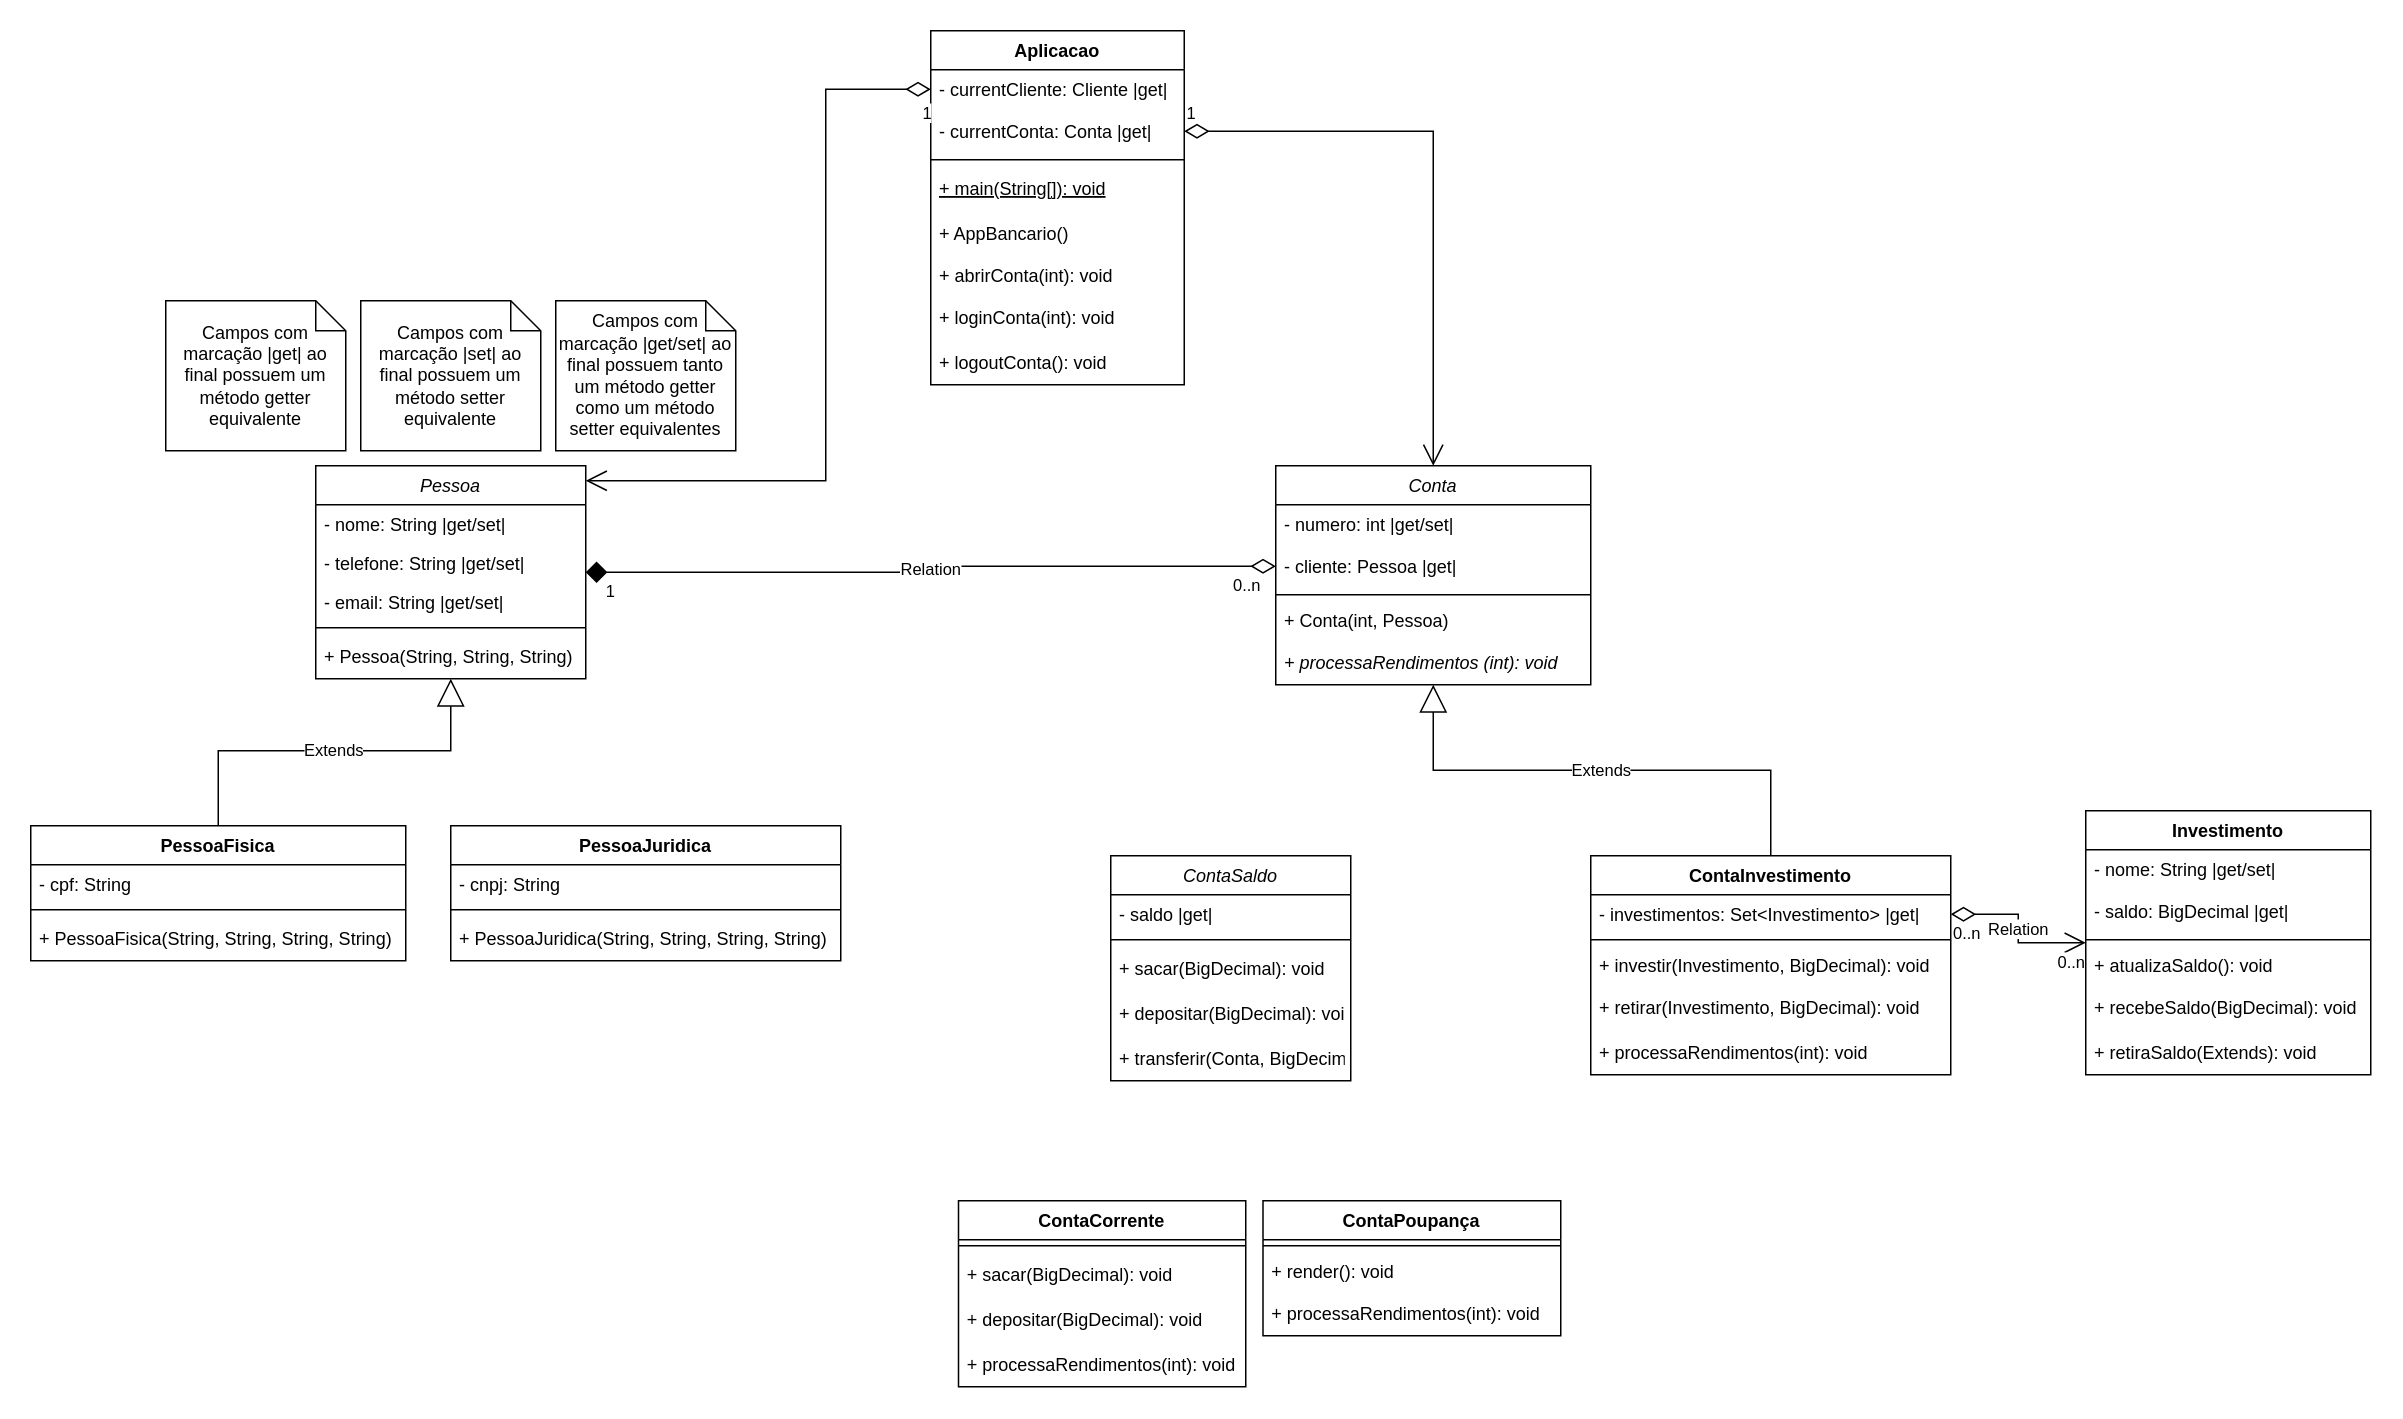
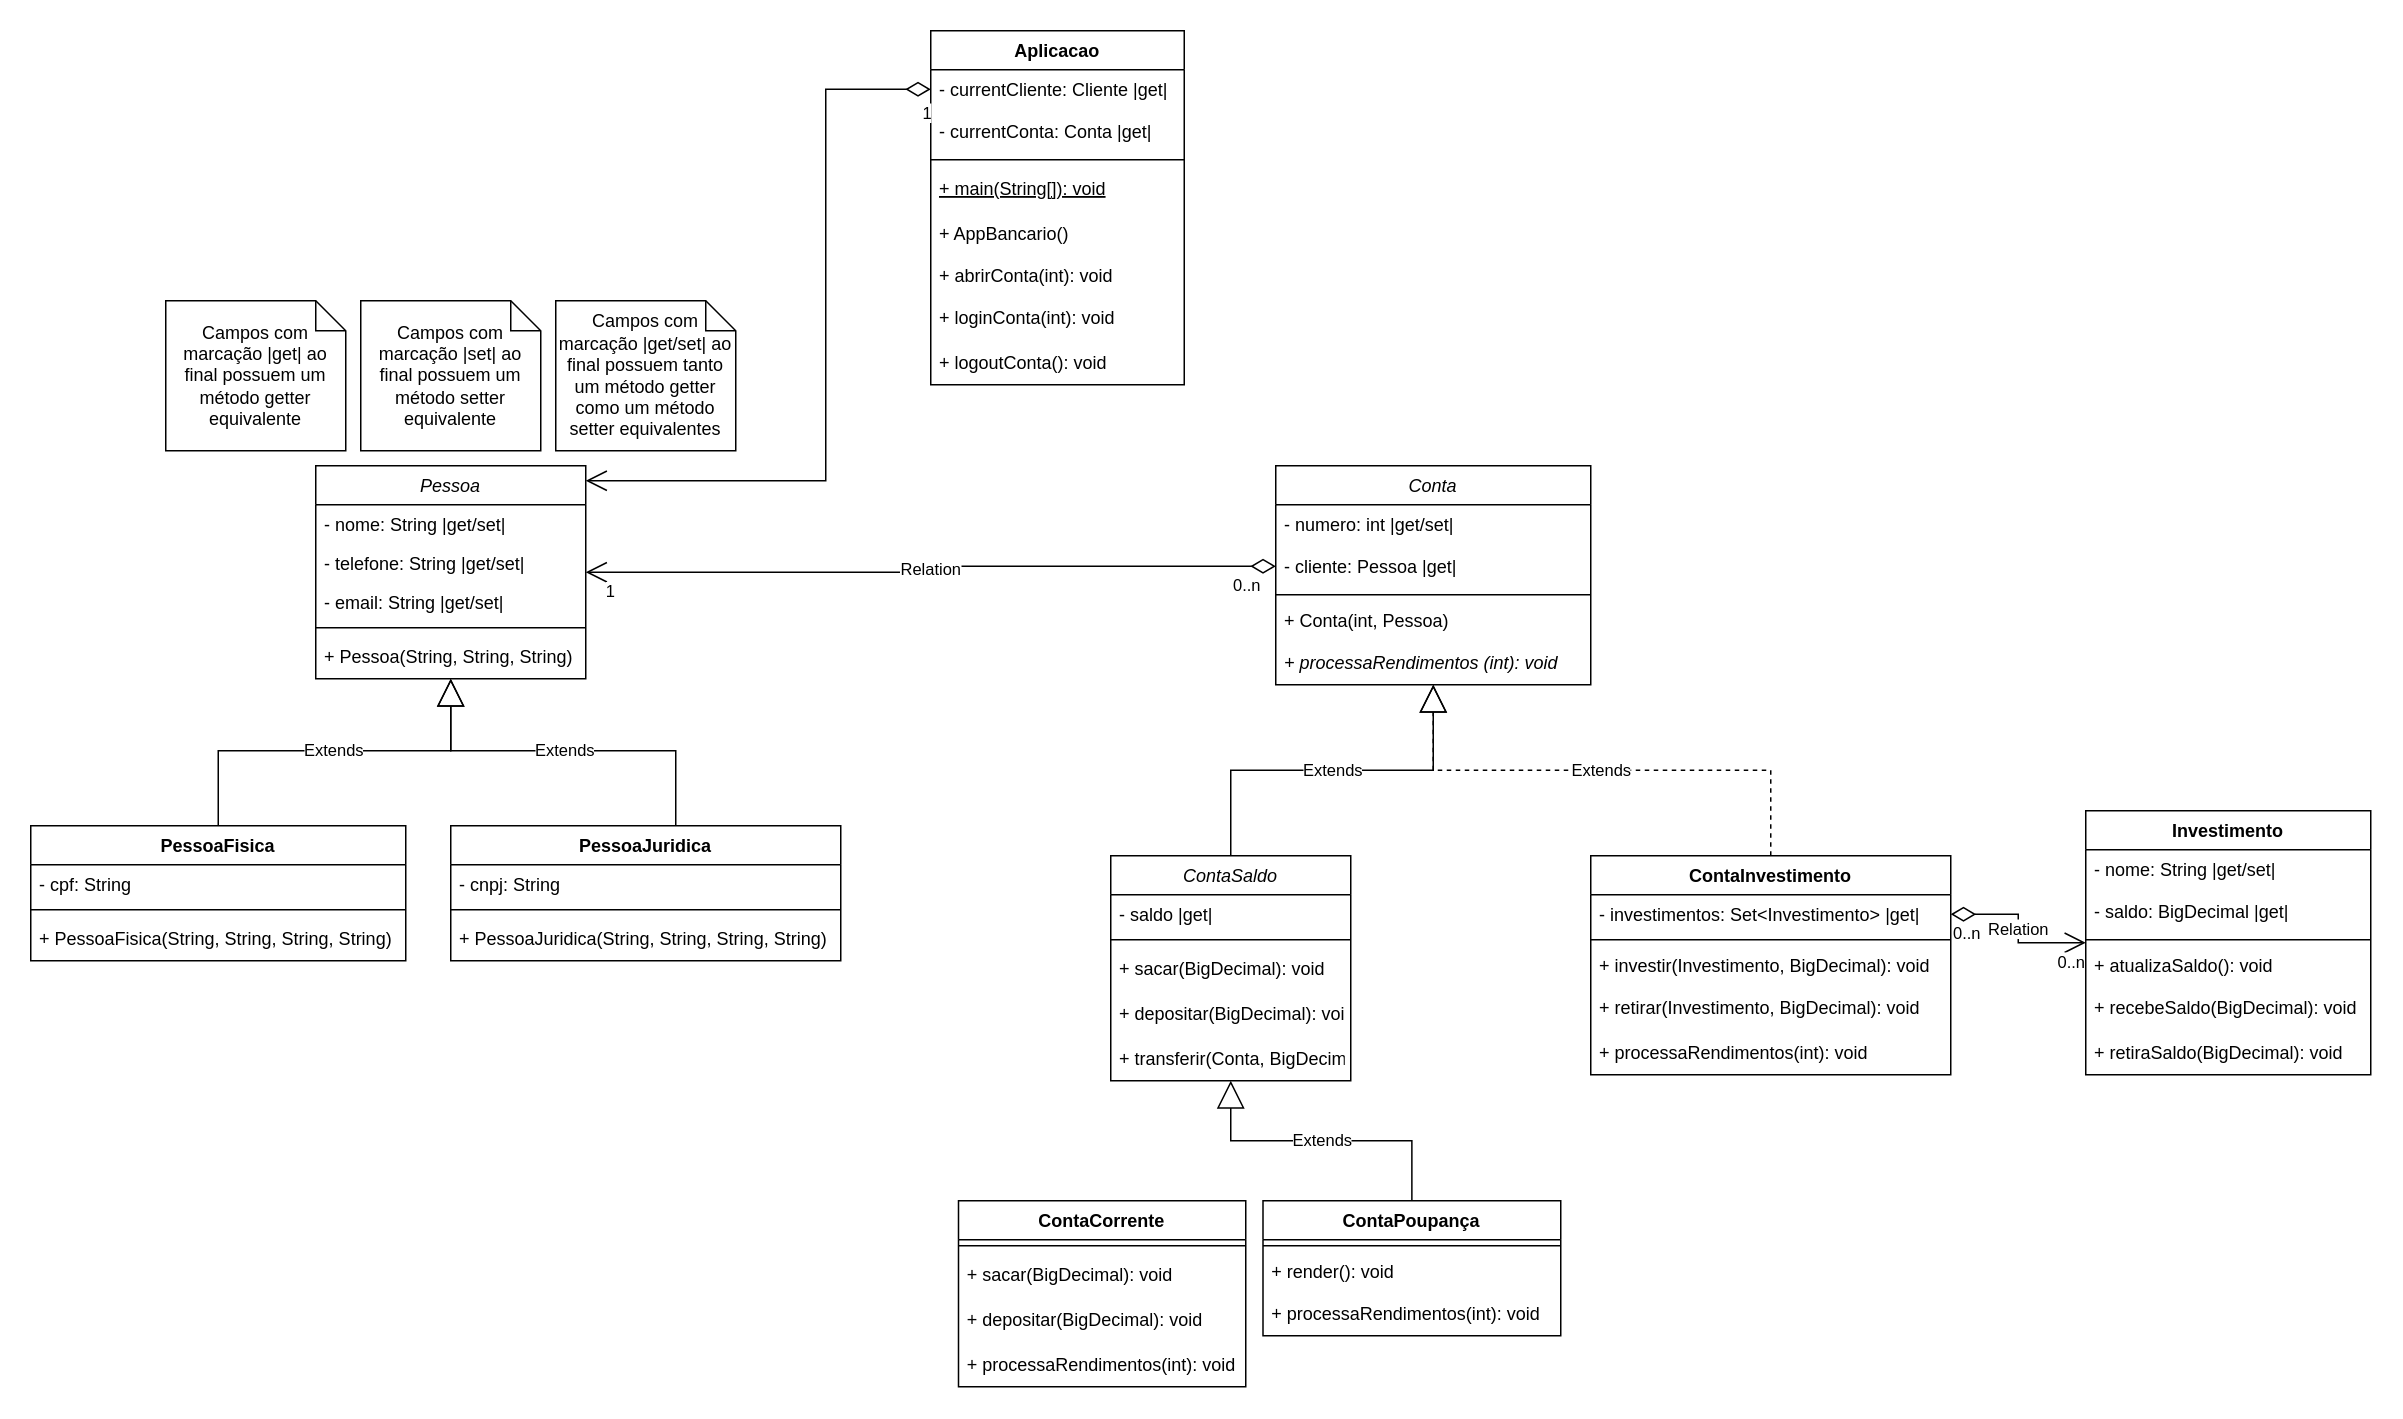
(1433, 184) -> none
(607, 572) -> (598, 572)
none -> (601, 751)
none -> (1288, 770)
(1741, 770) -> (1741, 770)
(2221, 1053) -> (2229, 1053)
none -> (1336, 1141)
